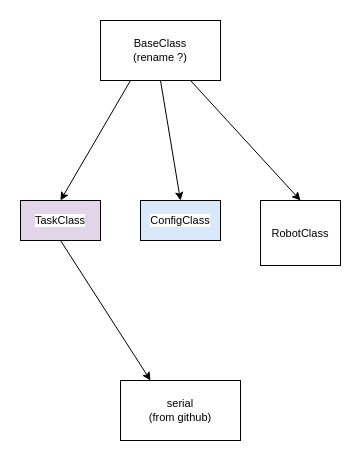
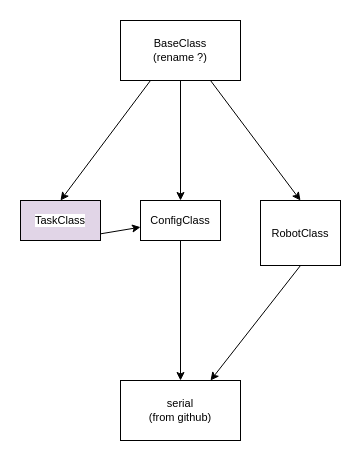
(161, 51) -> (181, 51)
(181, 221) -> (181, 221)
none -> (181, 307)
(104, 308) -> (116, 231)
none -> (258, 320)
